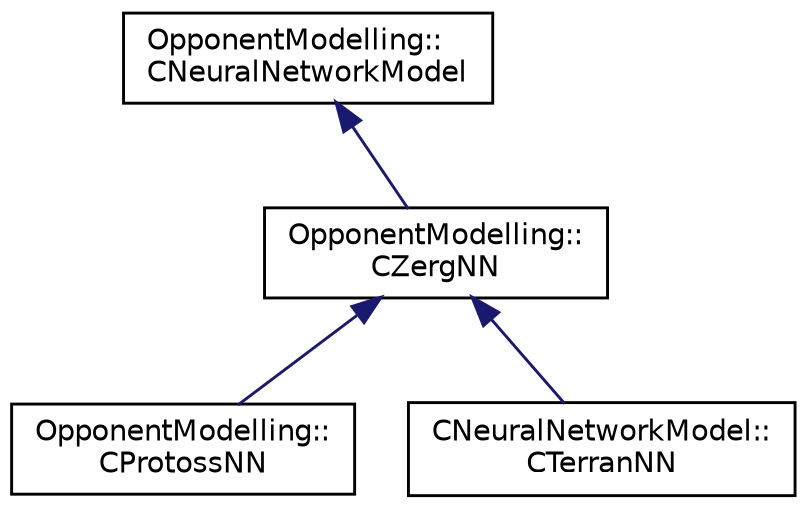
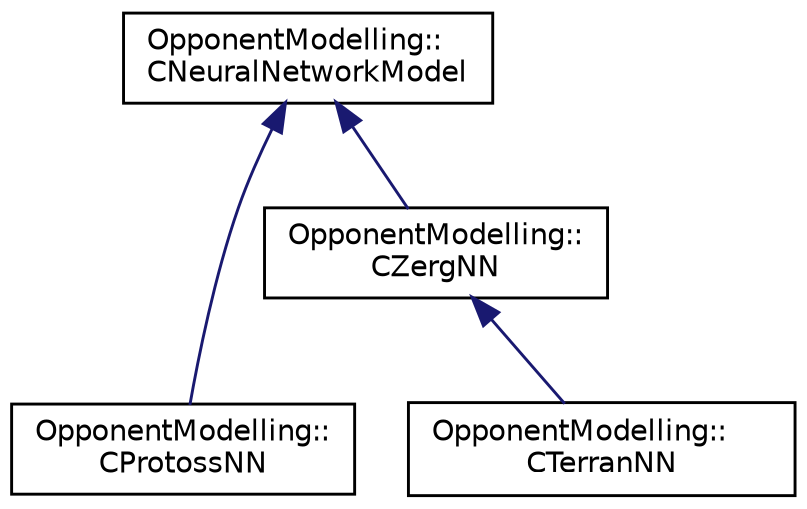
(297, 360) -> (221, 264)
(602, 449) -> (602, 449)
